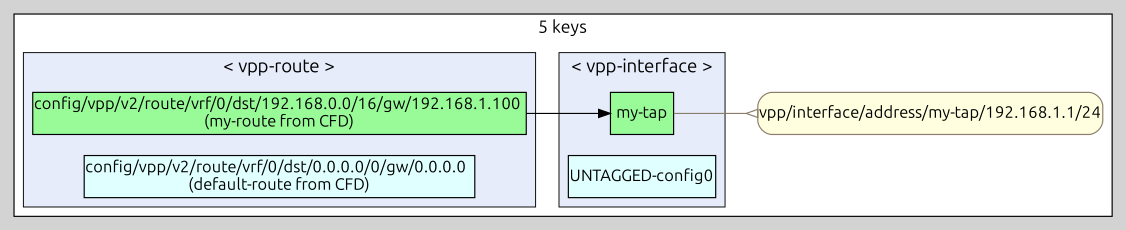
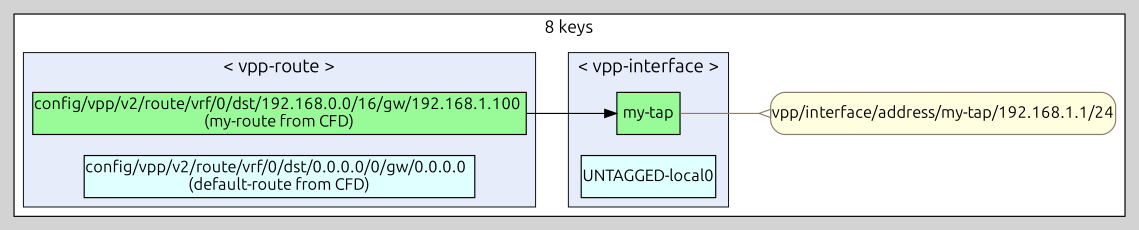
(563, 29) -> (570, 29)
(642, 177) -> (648, 177)
